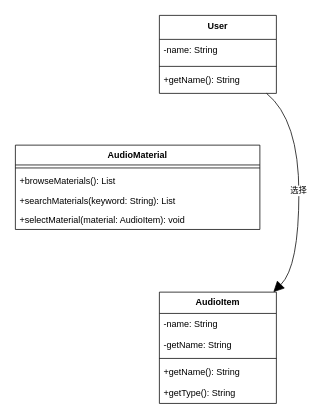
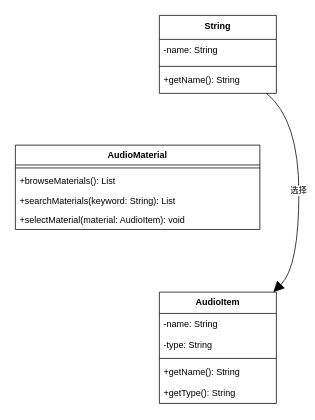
(218, 26) -> (218, 26)
(200, 345) -> (193, 345)
